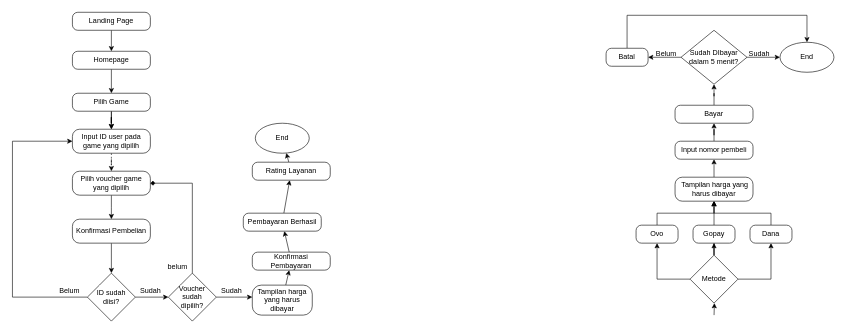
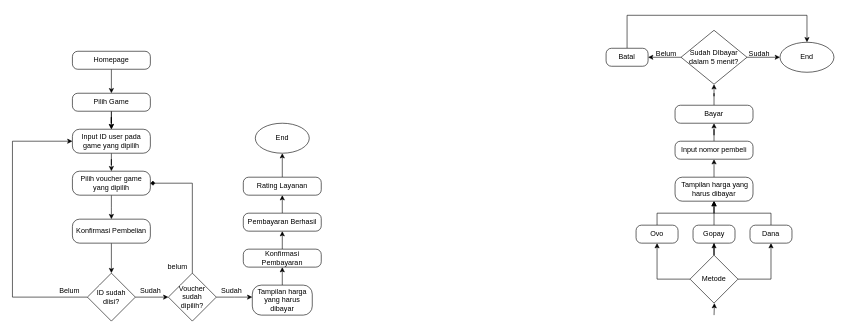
(111, 21) -> none
(111, 38) -> none
(111, 164) -> (111, 164)
(291, 171) -> (282, 186)
(291, 261) -> (282, 258)
